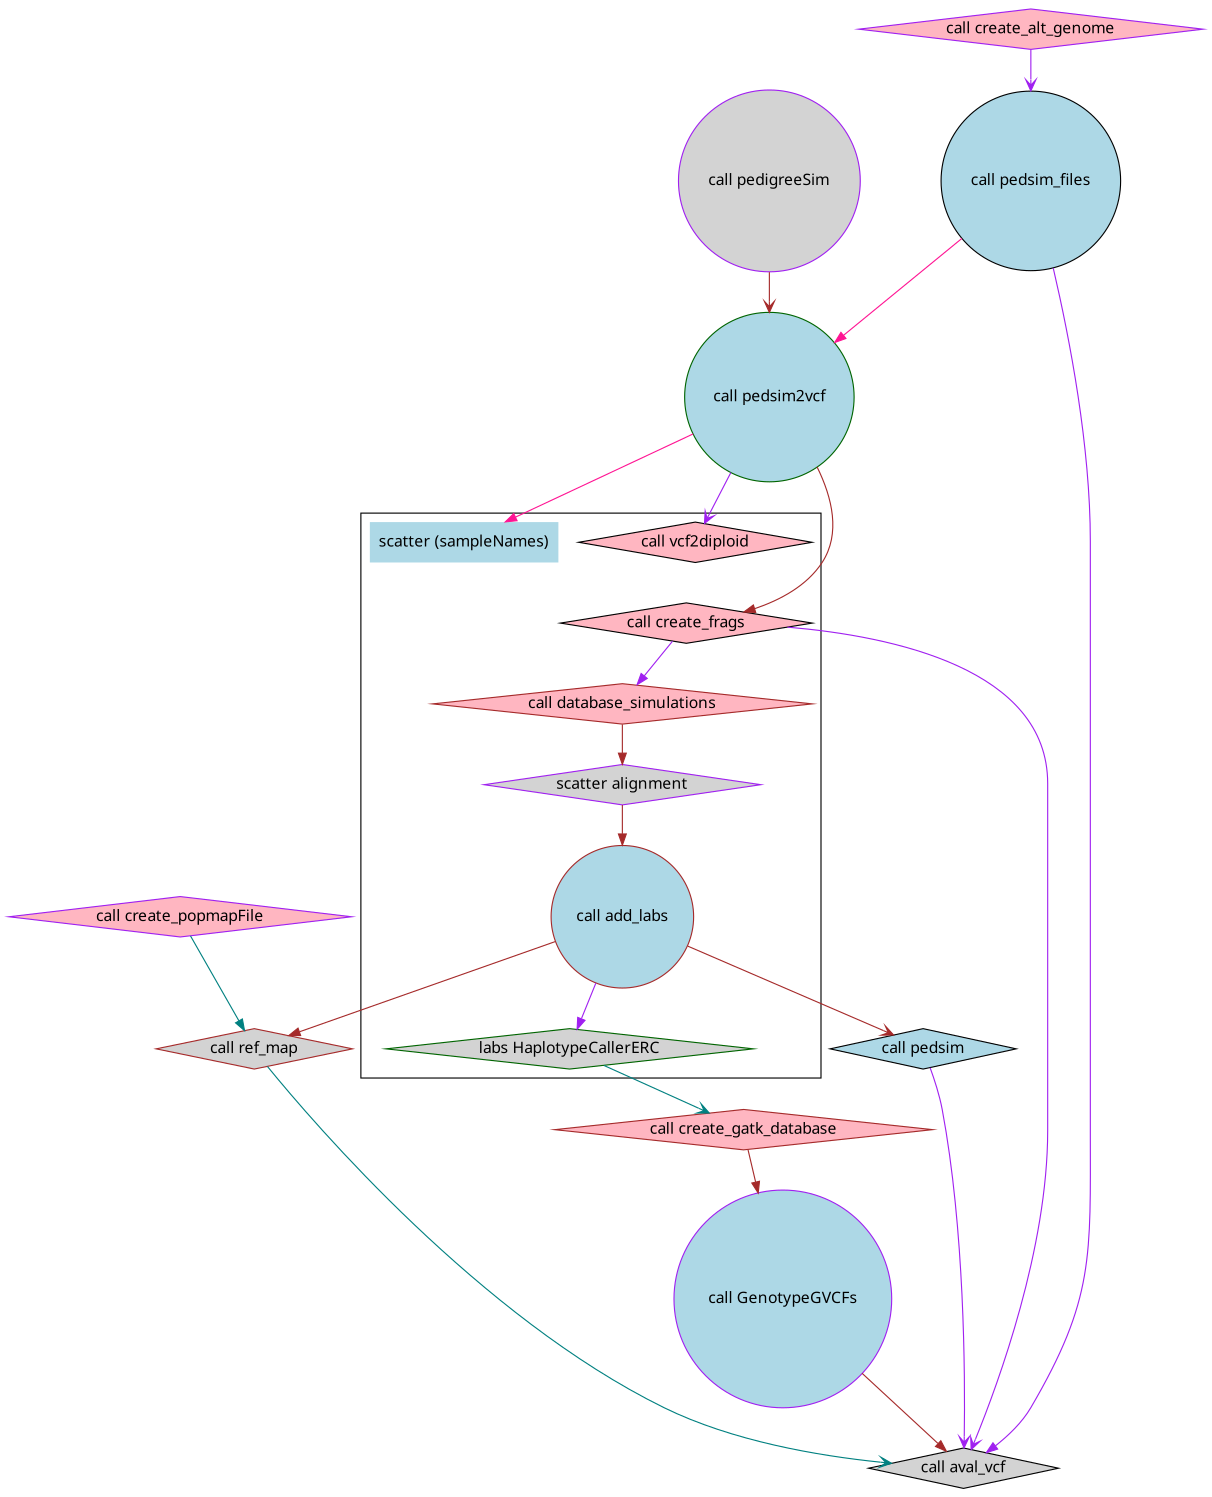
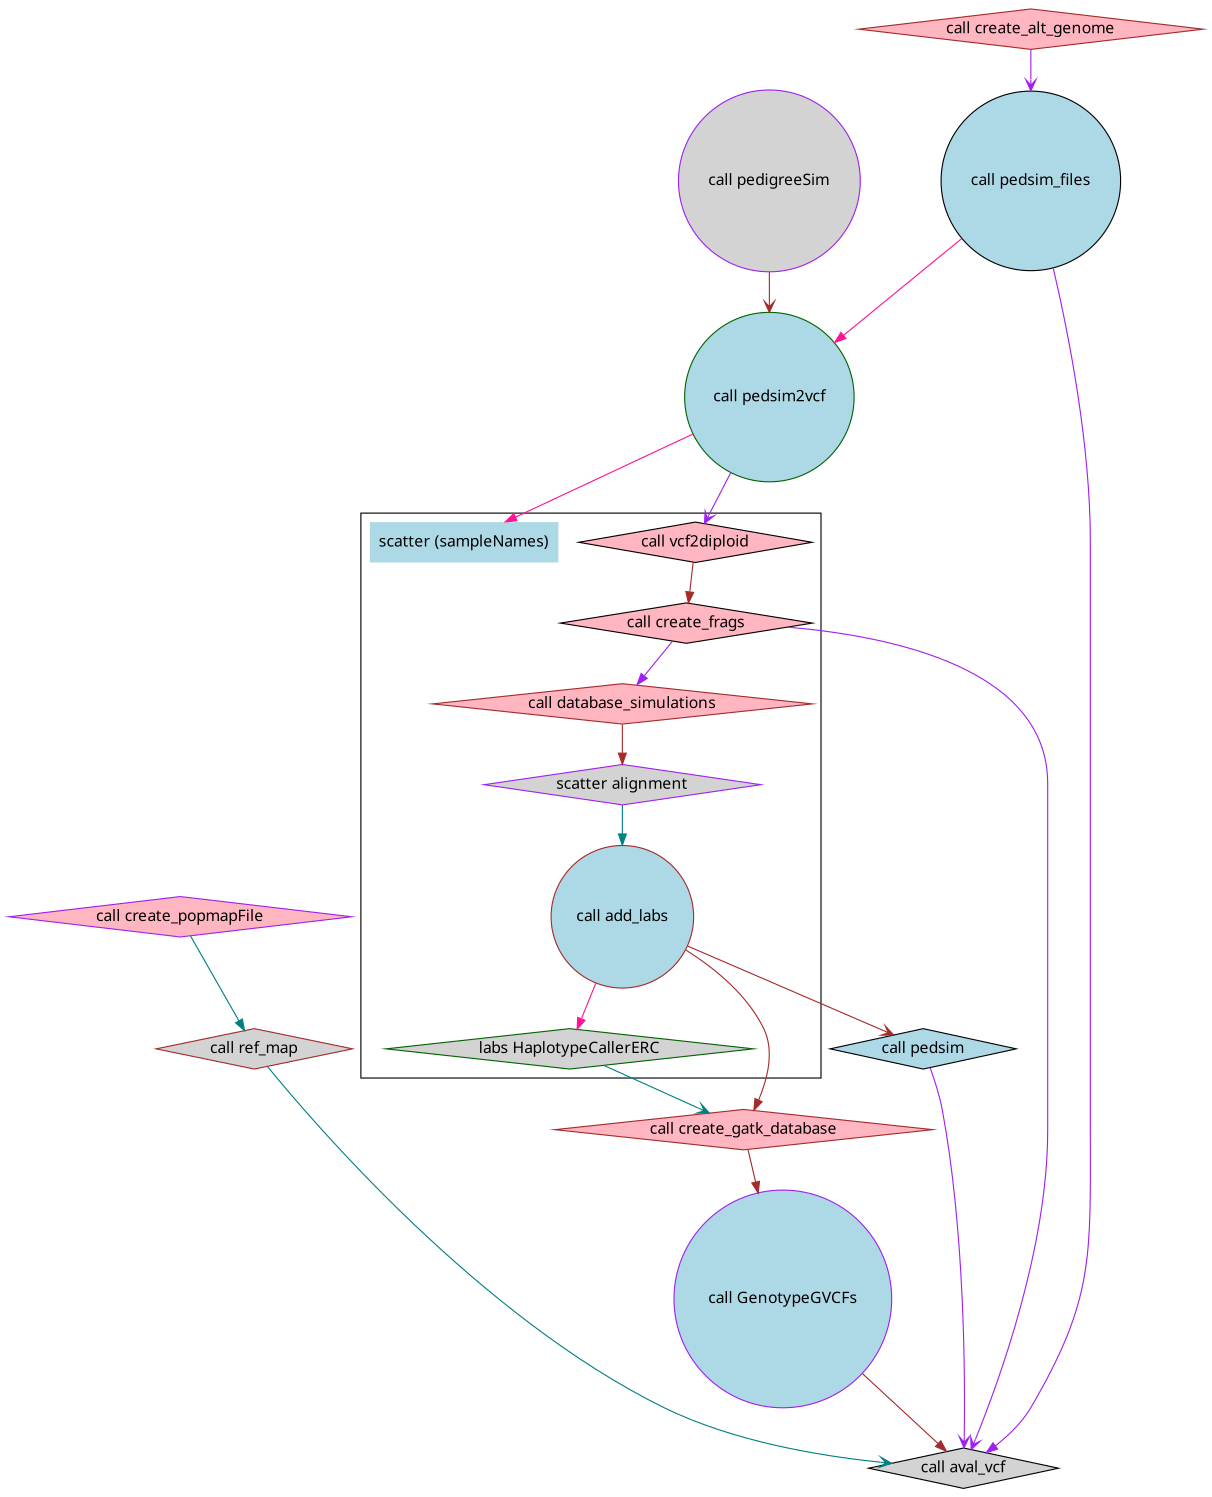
(1031, 29) -> (1031, 29)
(828, 551) -> (691, 577)
(622, 819) -> (622, 819)
(427, 987) -> (754, 1012)
(589, 1001) -> (589, 1001)
